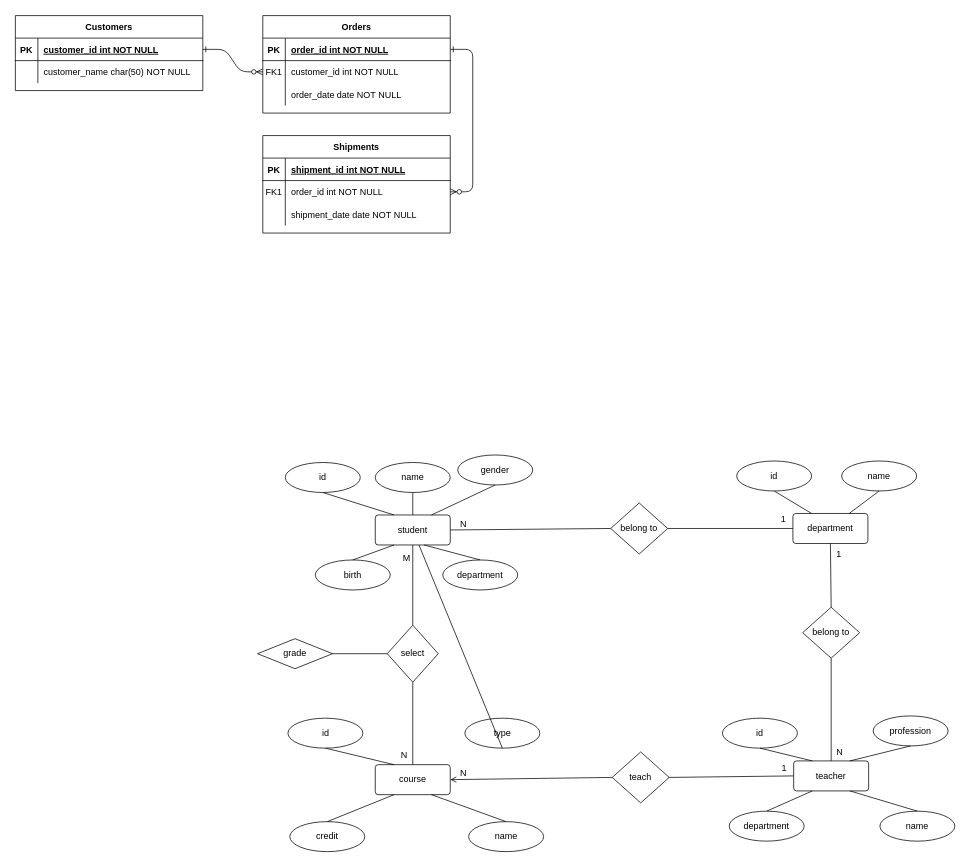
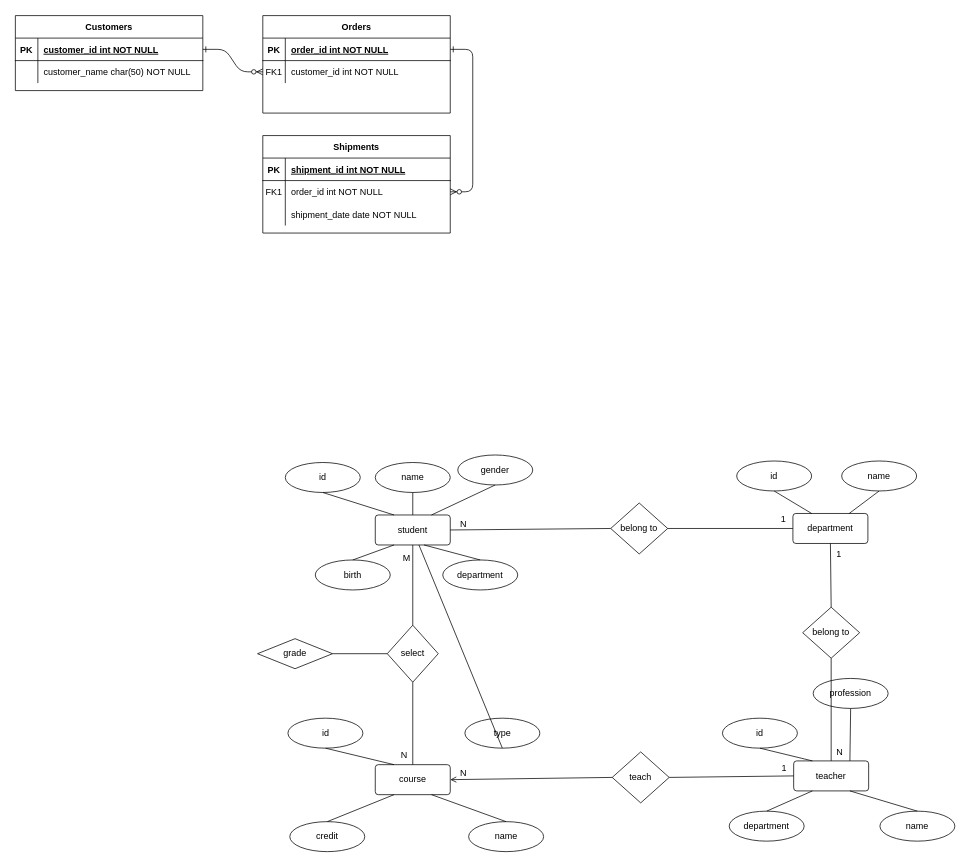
(368, 94) -> none
(911, 731) -> (851, 693)
